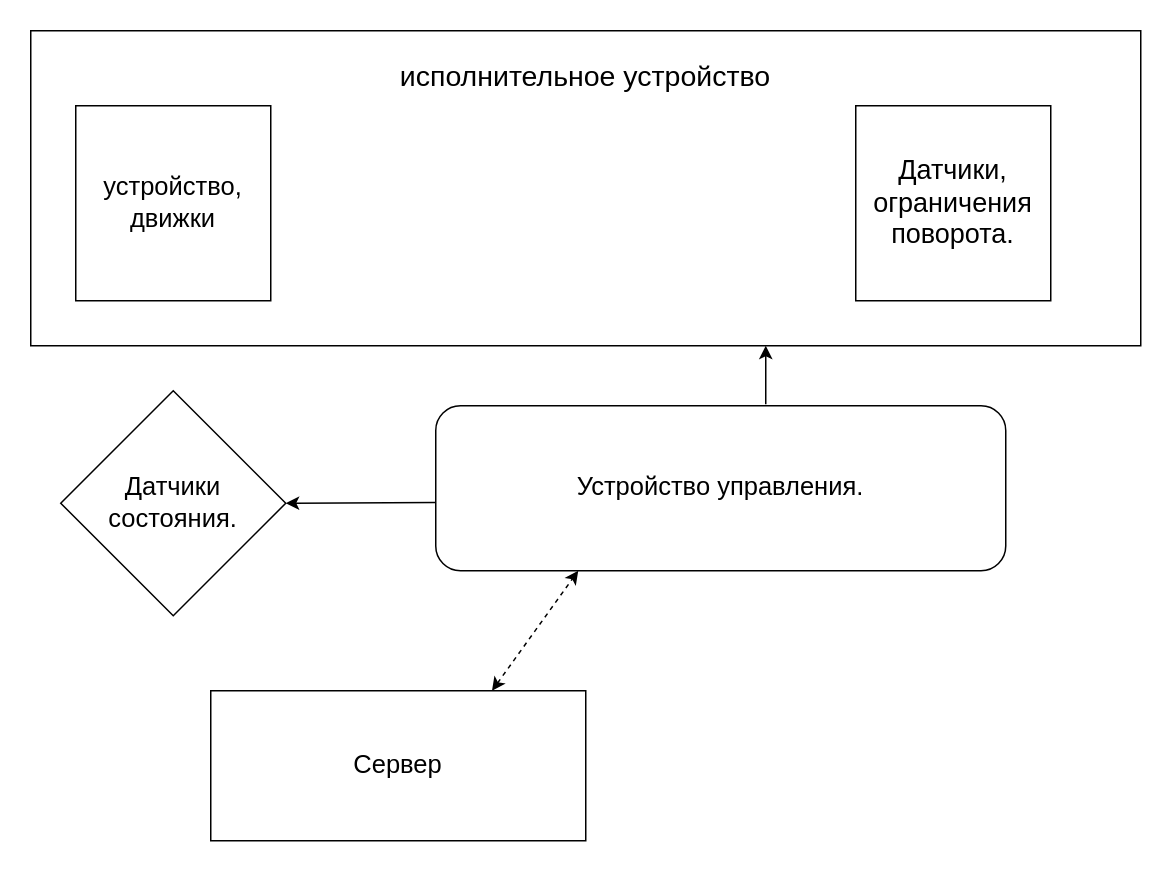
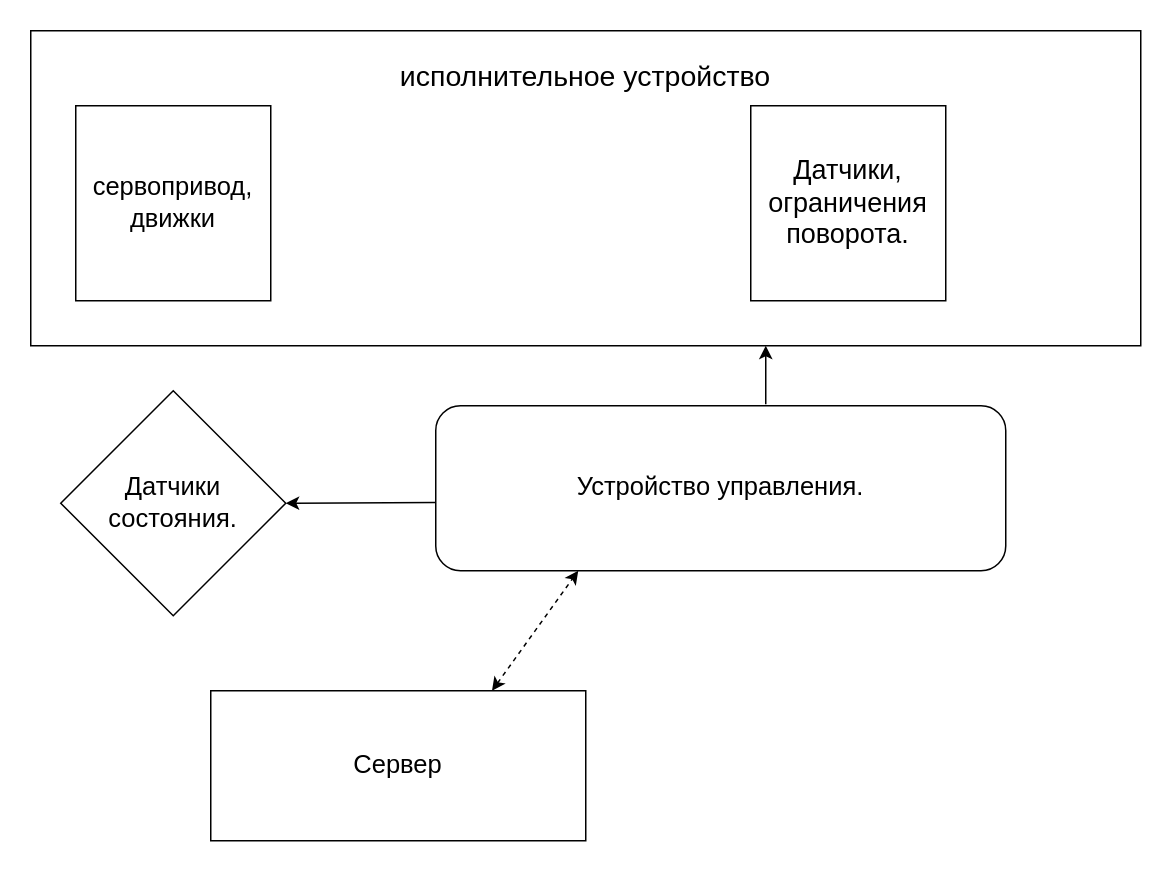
(173, 203) -> (173, 203)
(953, 203) -> (848, 203)
